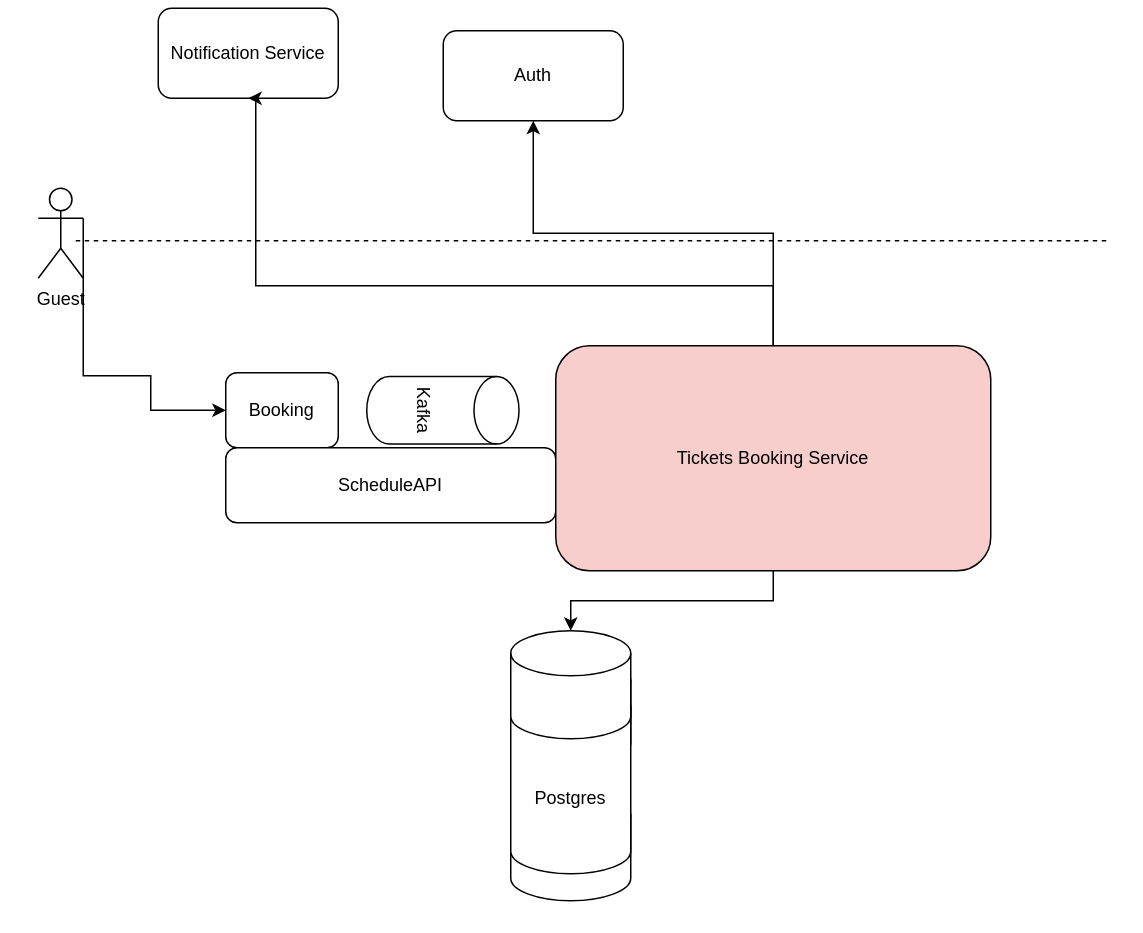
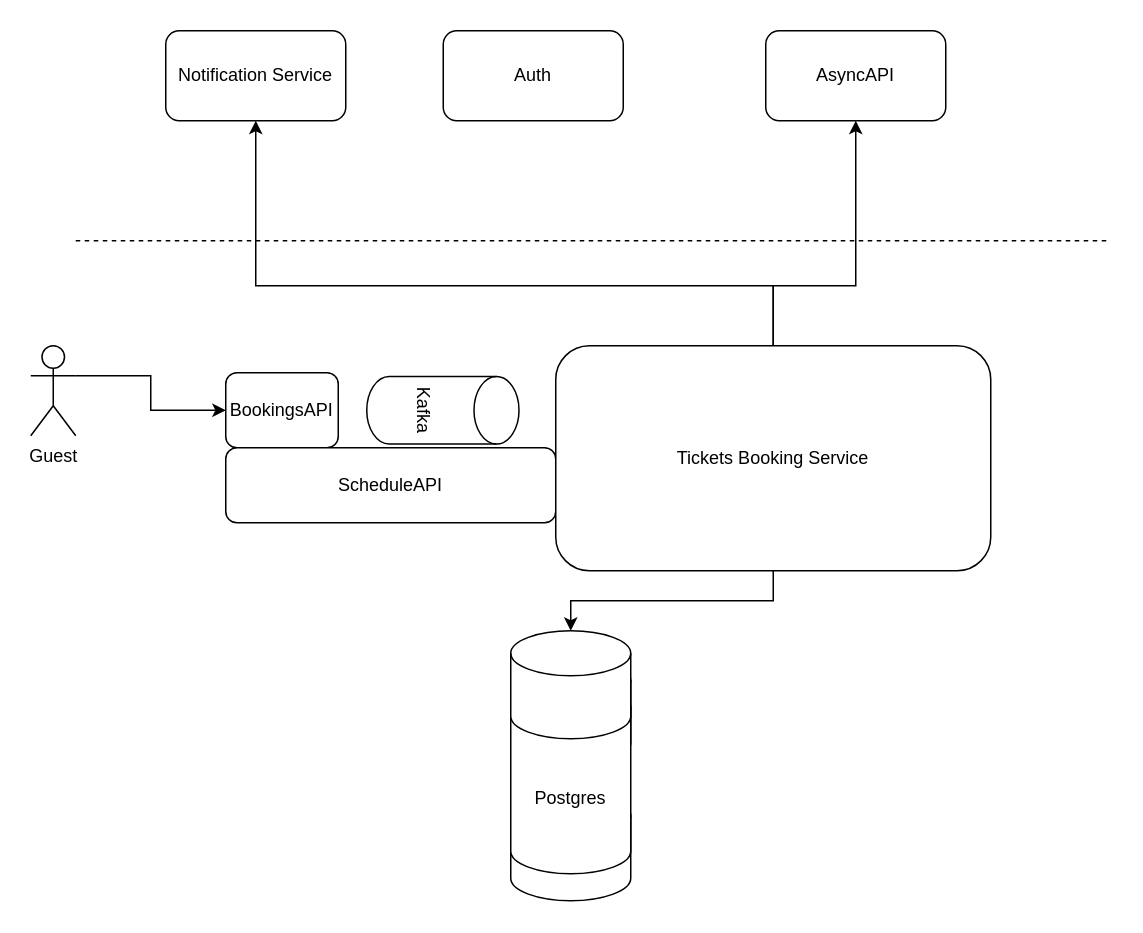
(248, 53) -> (256, 76)
none -> (856, 76)
(61, 233) -> (53, 391)
(627, 233) -> none
none -> (856, 249)
(282, 410) -> (282, 410)
(773, 458) -> (773, 458)
